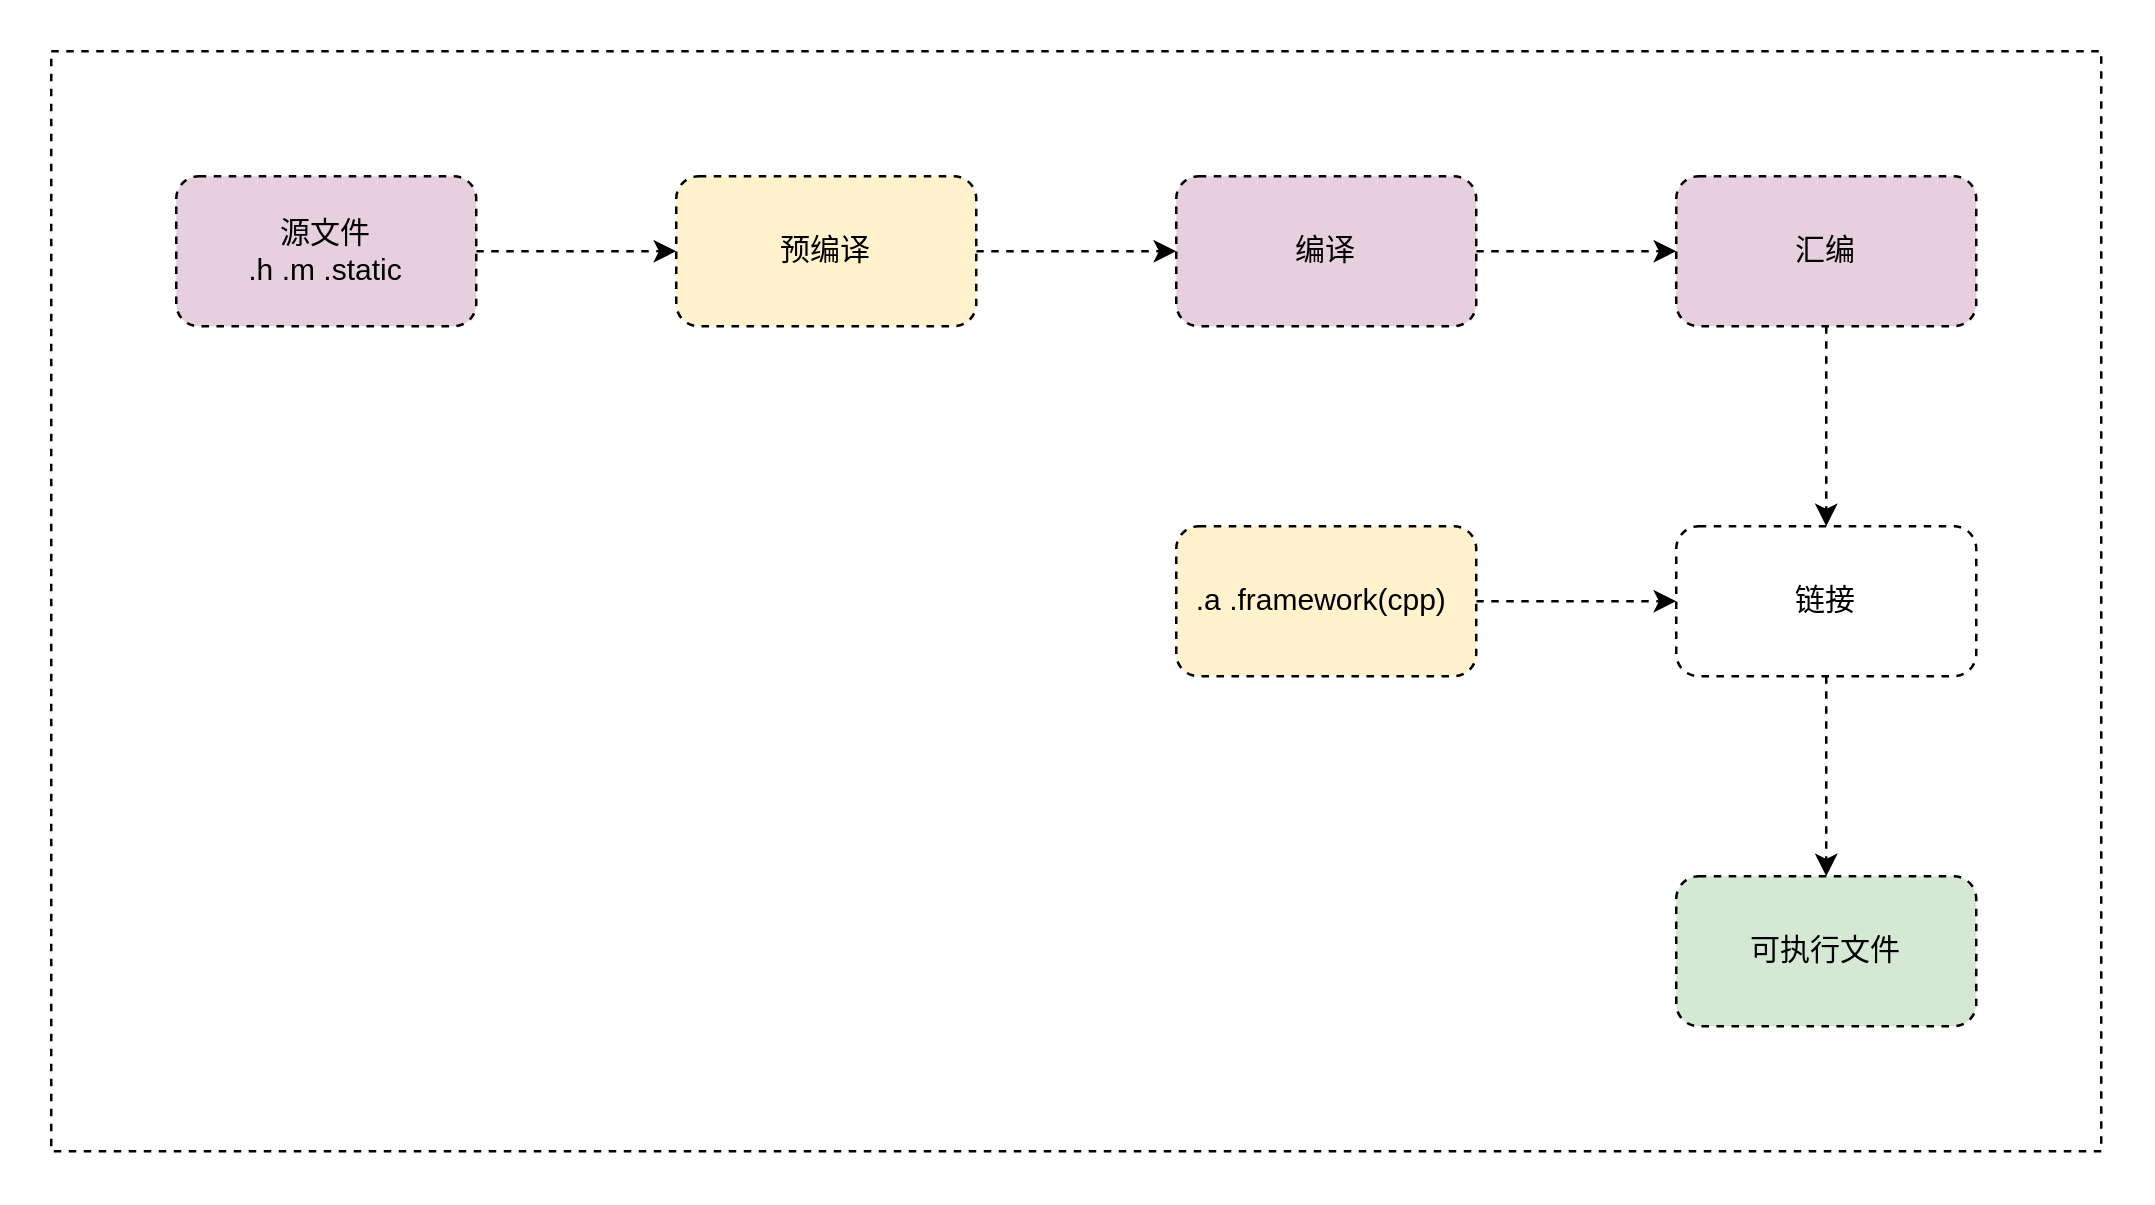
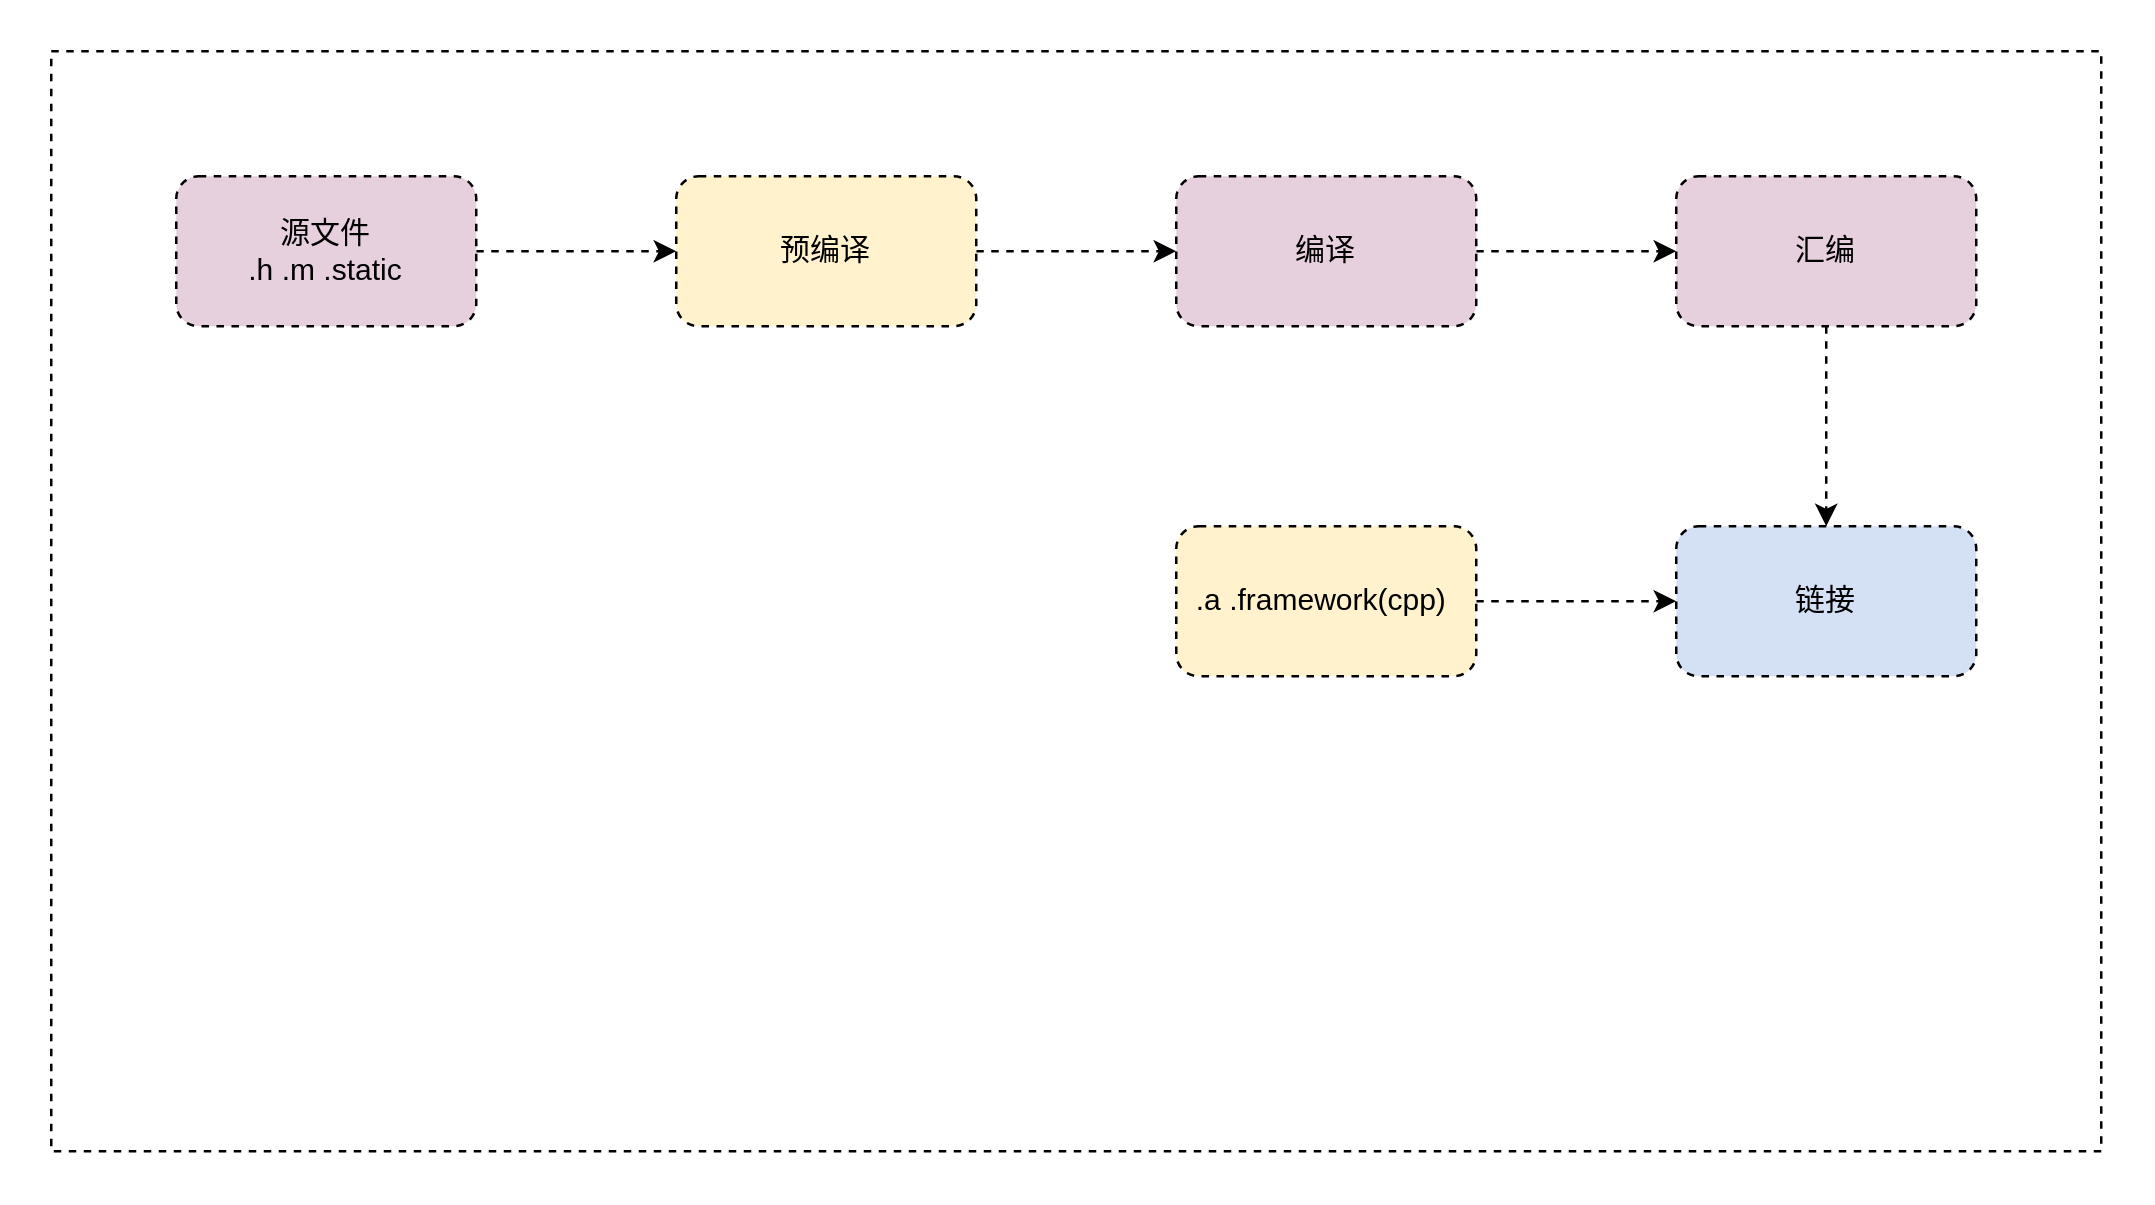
(1826, 601) -> (1826, 601)
(1826, 768) -> none
(1826, 951) -> none
